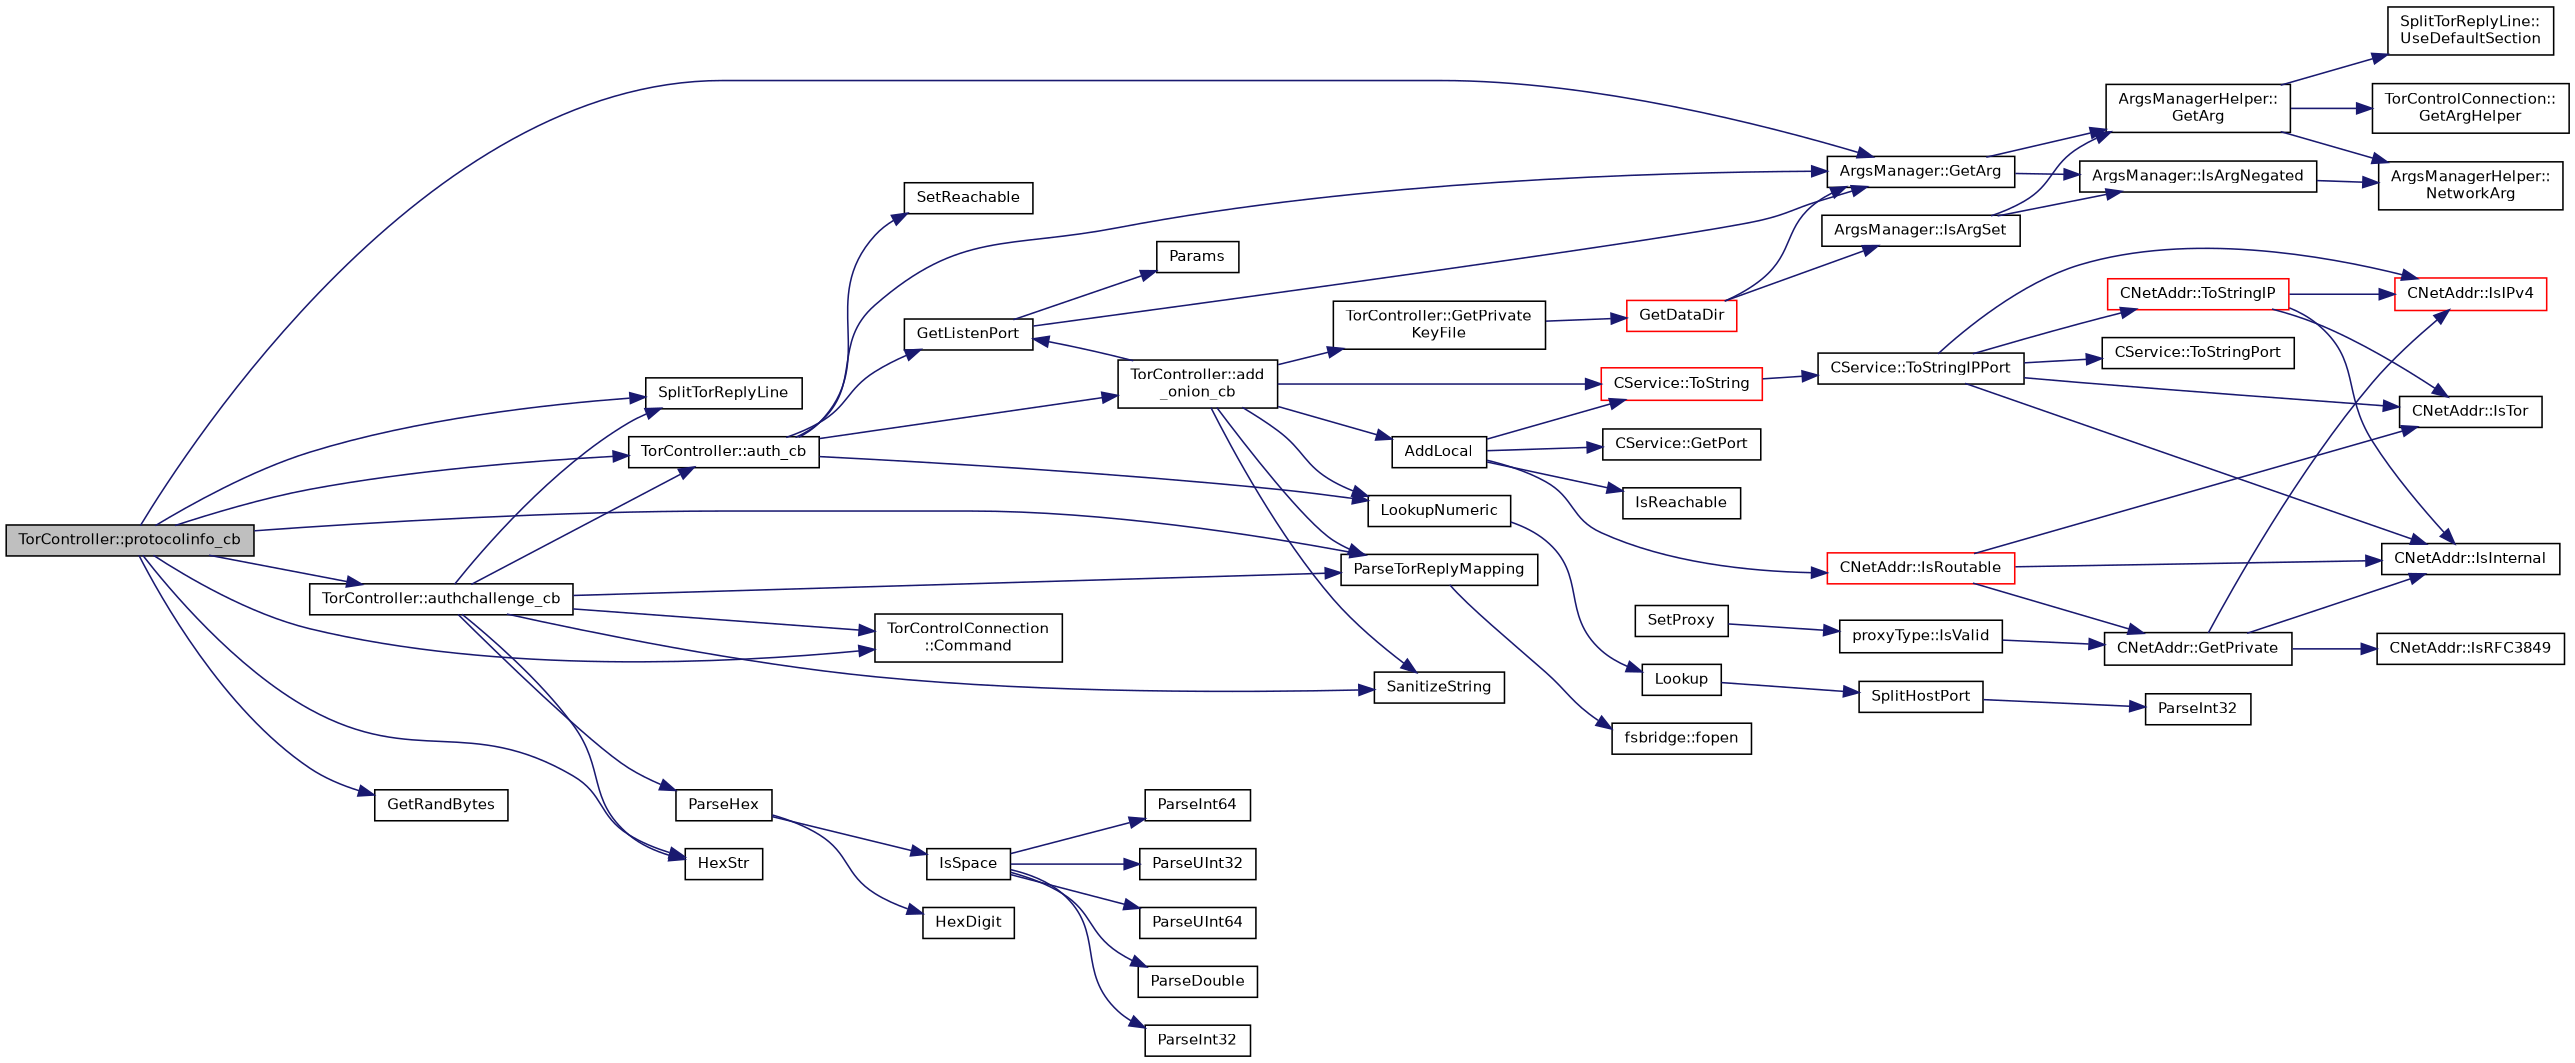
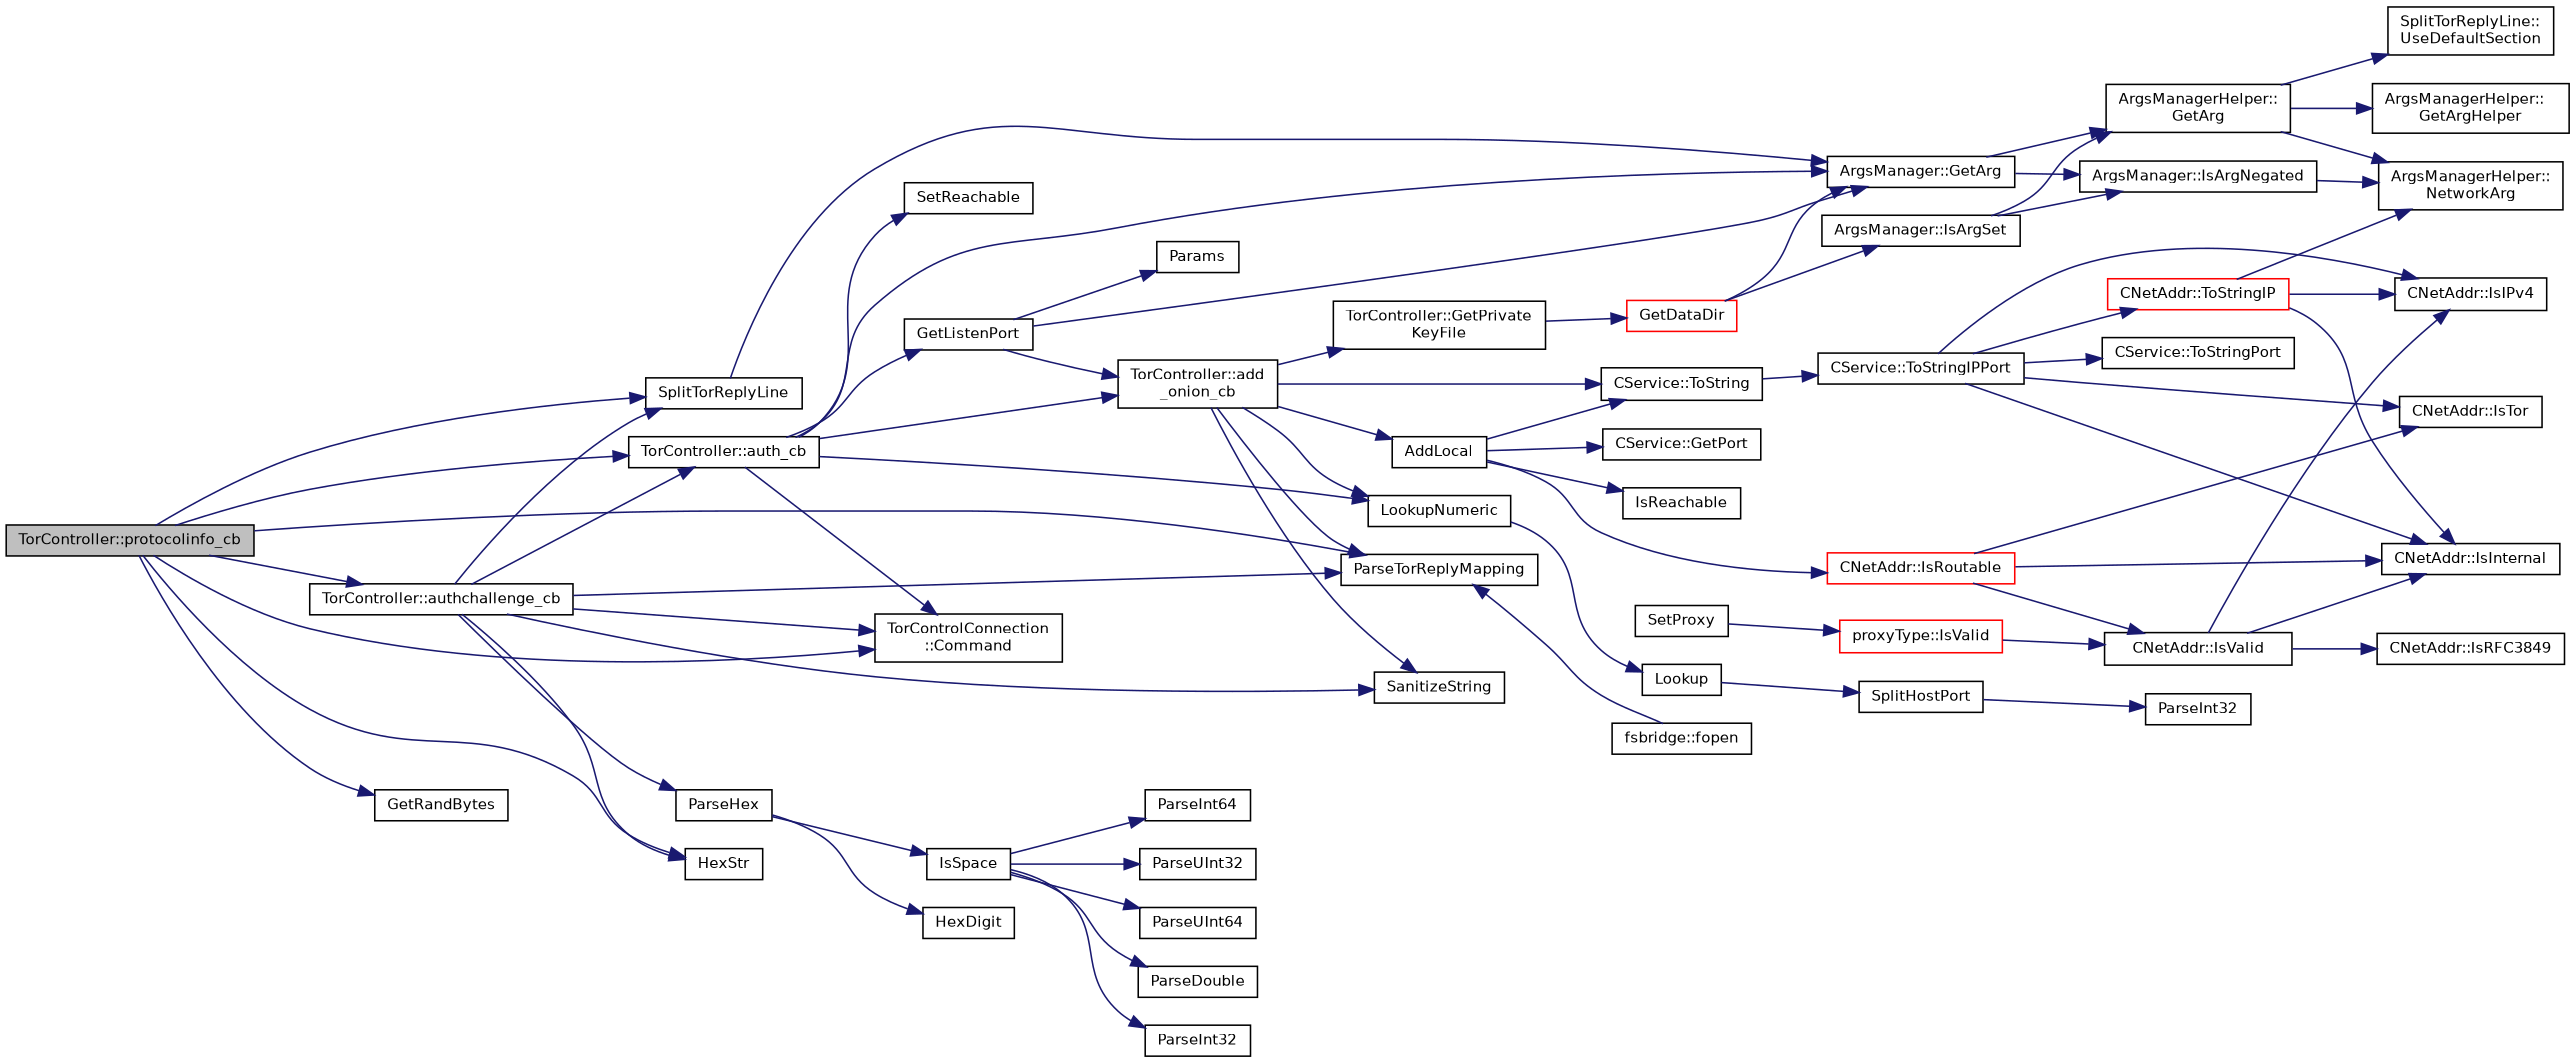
(913, 81) -> (1209, 139)
(2471, 108) -> (2471, 108)
(2471, 294) -> (2471, 294)
(2357, 342) -> (2316, 247)
(1091, 351) -> (1053, 363)
(1682, 384) -> (1682, 384)
none -> (835, 536)
(1921, 636) -> (1921, 636)
(2198, 649) -> (2198, 649)
(1524, 653) -> (1569, 668)
